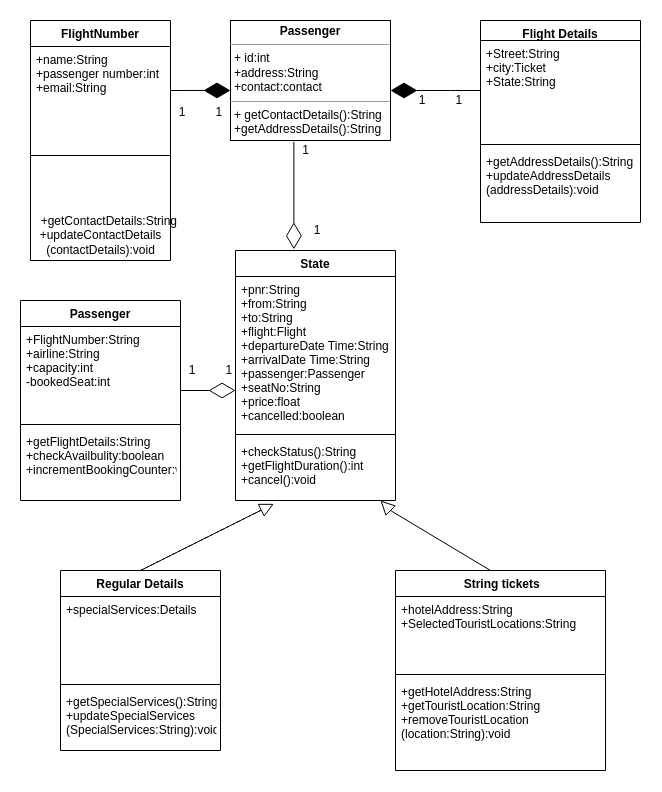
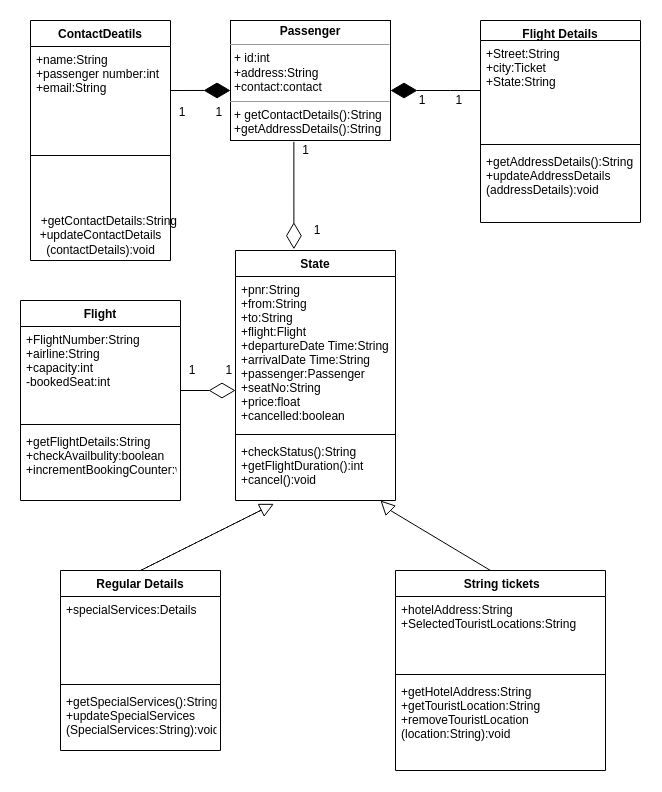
(100, 34) -> (100, 34)
(100, 314) -> (100, 314)
